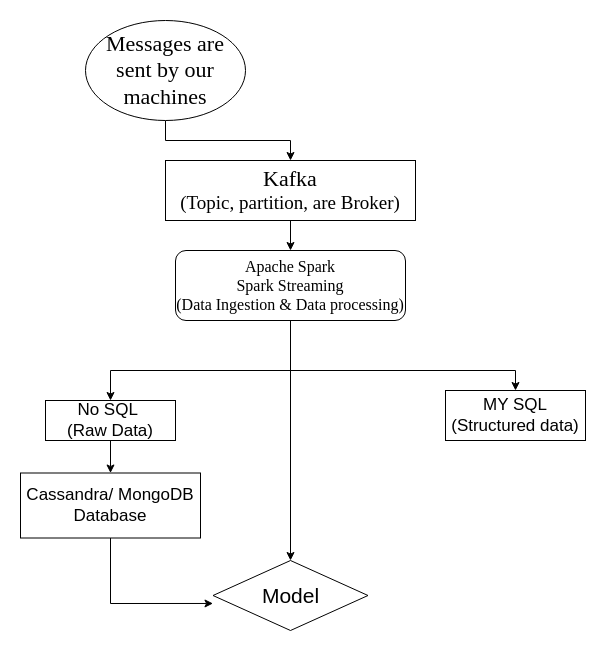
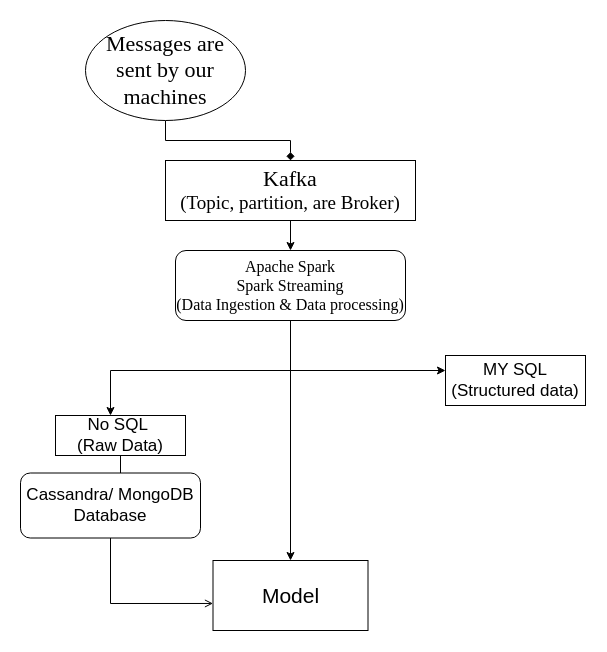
(291, 152) -> (291, 152)
(516, 416) -> (516, 381)
(111, 421) -> (121, 436)
(111, 506) -> (111, 506)
(291, 596) -> (291, 596)
(205, 603) -> (207, 603)
